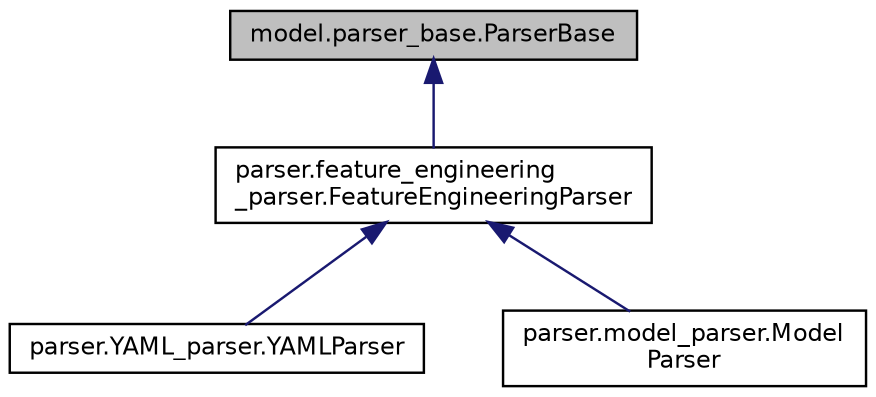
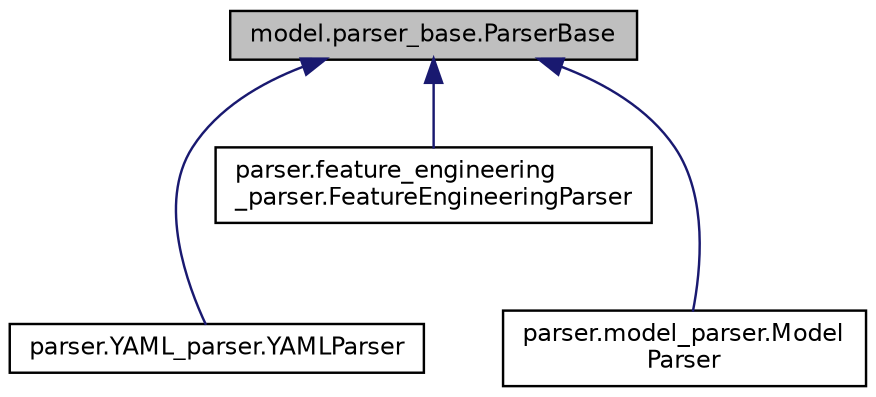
(570, 273) -> (682, 160)
(306, 281) -> (183, 168)
